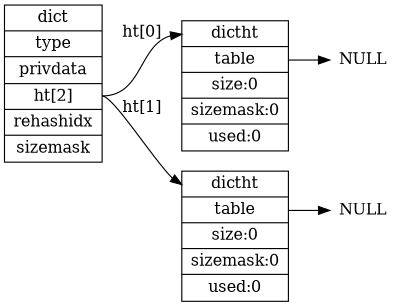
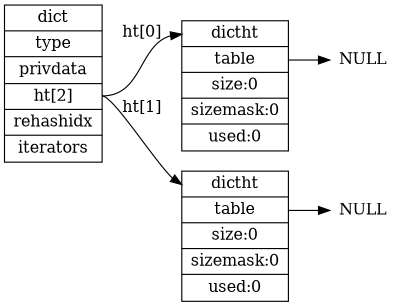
(53, 148) -> (53, 148)
